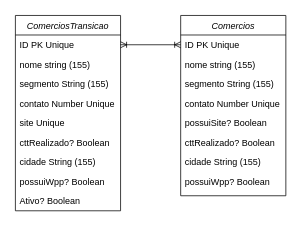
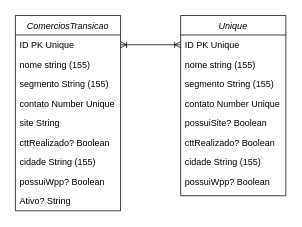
(233, 26) -> (233, 26)
(44, 123) -> (44, 123)
(51, 201) -> (49, 201)
